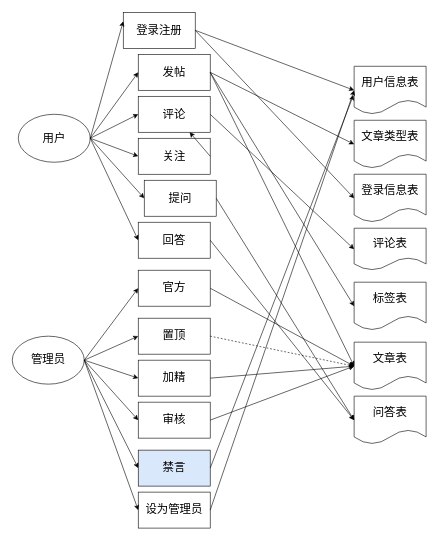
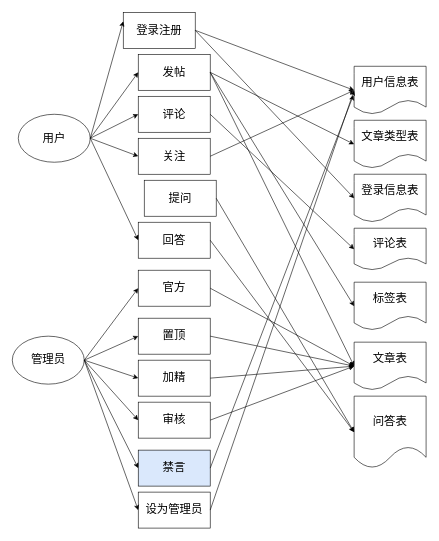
(202, 146) -> (296, 117)
(119, 170) -> none
(279, 351) -> (279, 351)
(390, 420) -> (390, 432)
